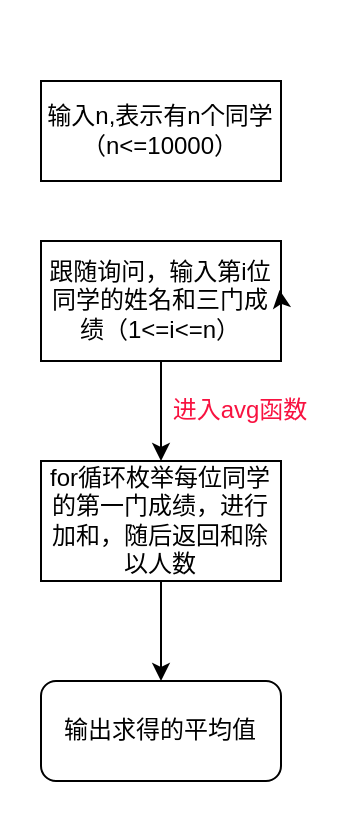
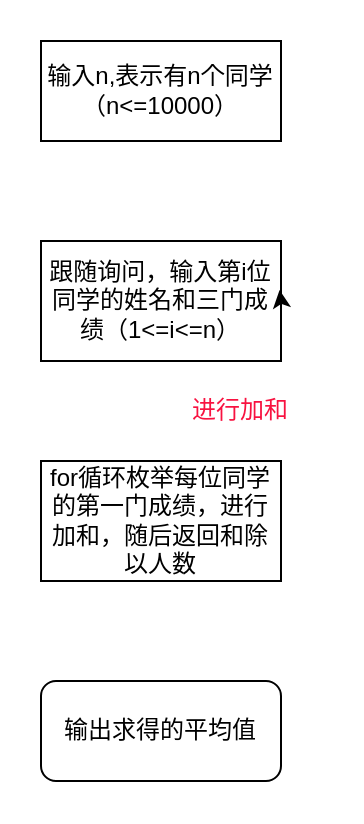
(161, 131) -> (161, 91)
(161, 404) -> none
(241, 411) -> (241, 411)
(161, 624) -> none
